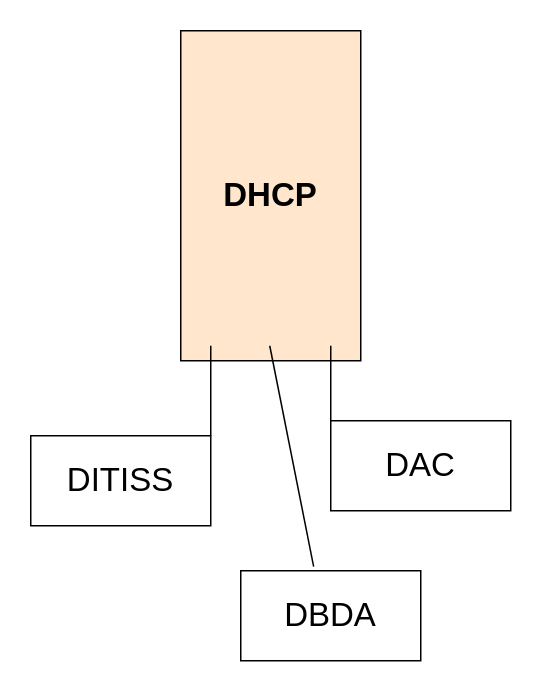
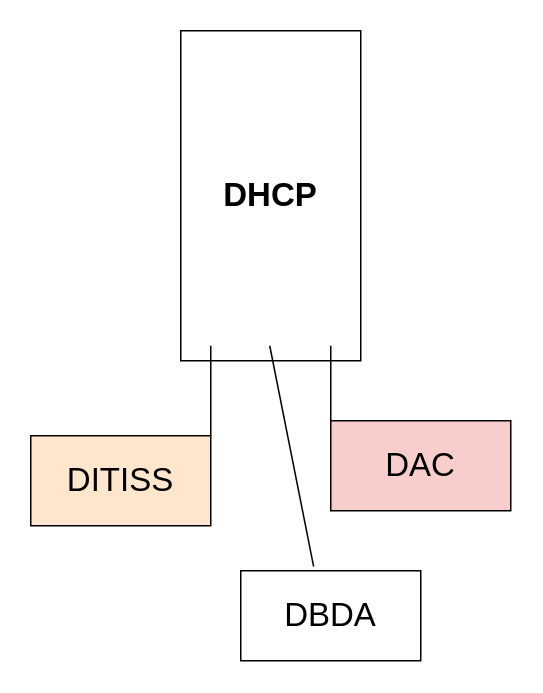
(271, 196) -> (271, 196)
(421, 466) -> (421, 466)
(121, 481) -> (121, 481)
